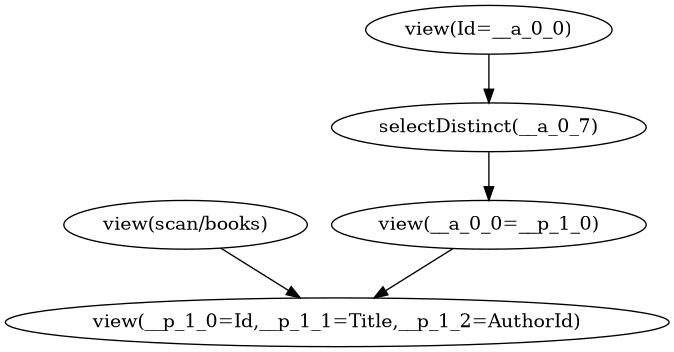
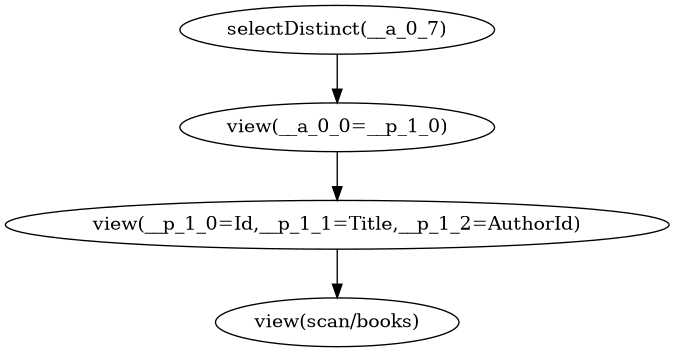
(489, 30) -> none
(255, 269) -> (337, 267)
